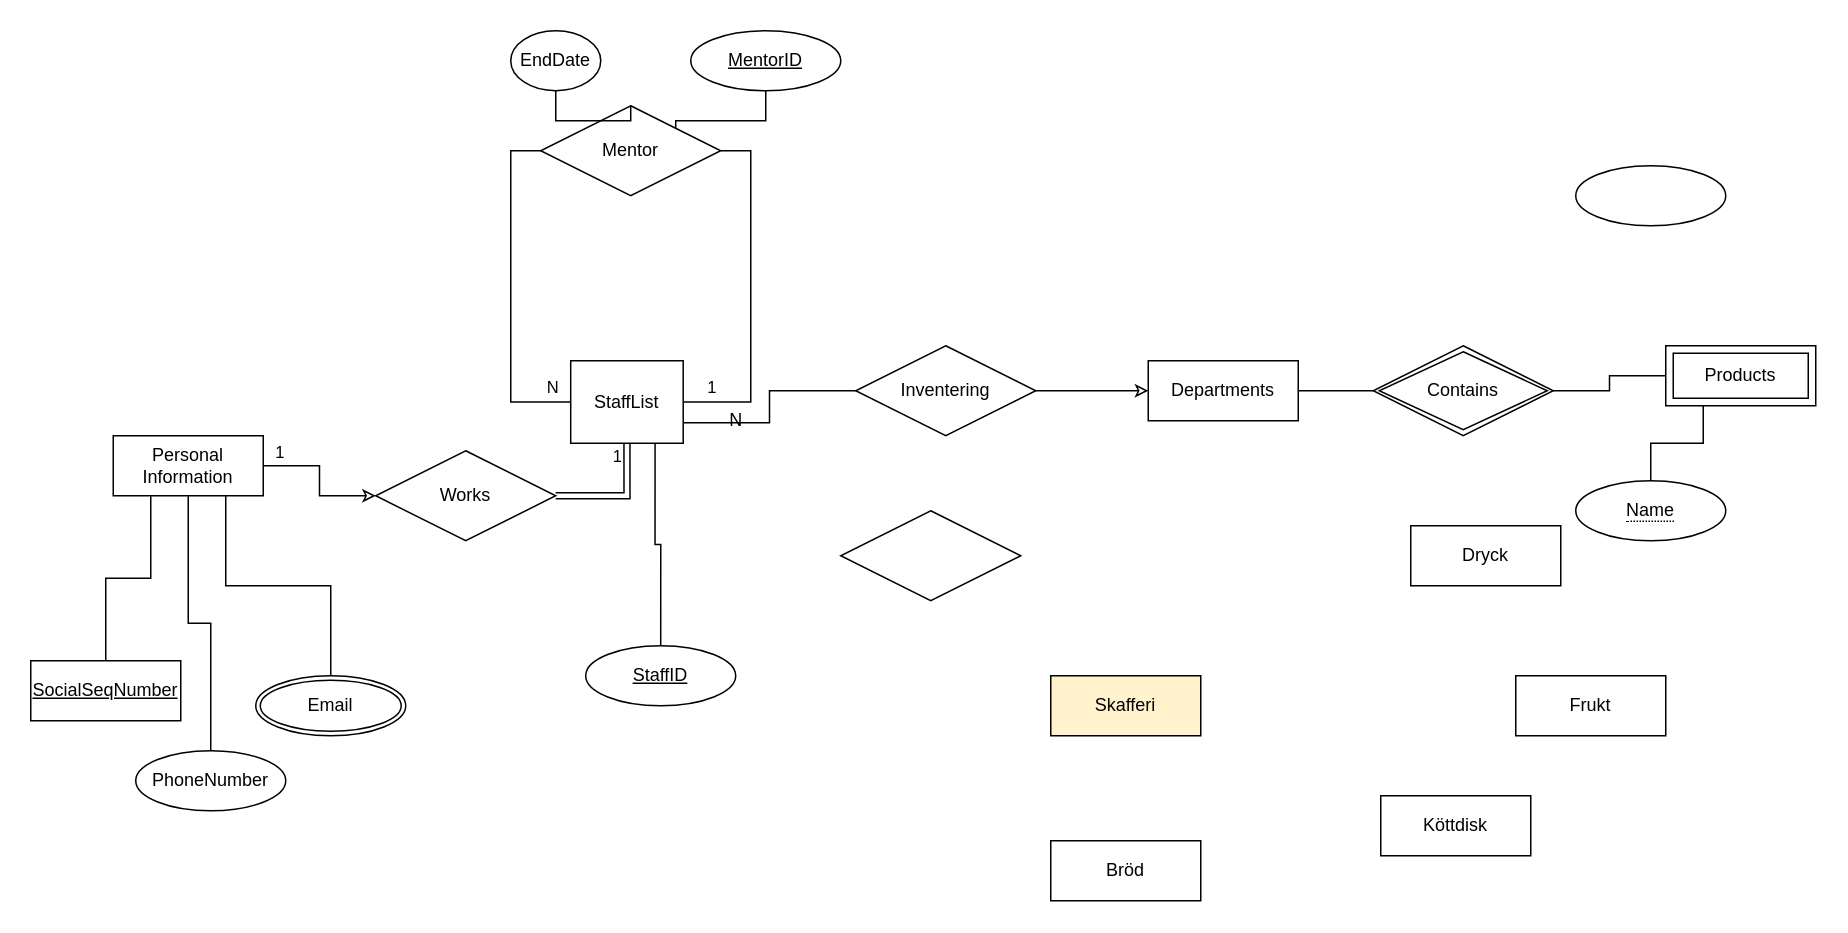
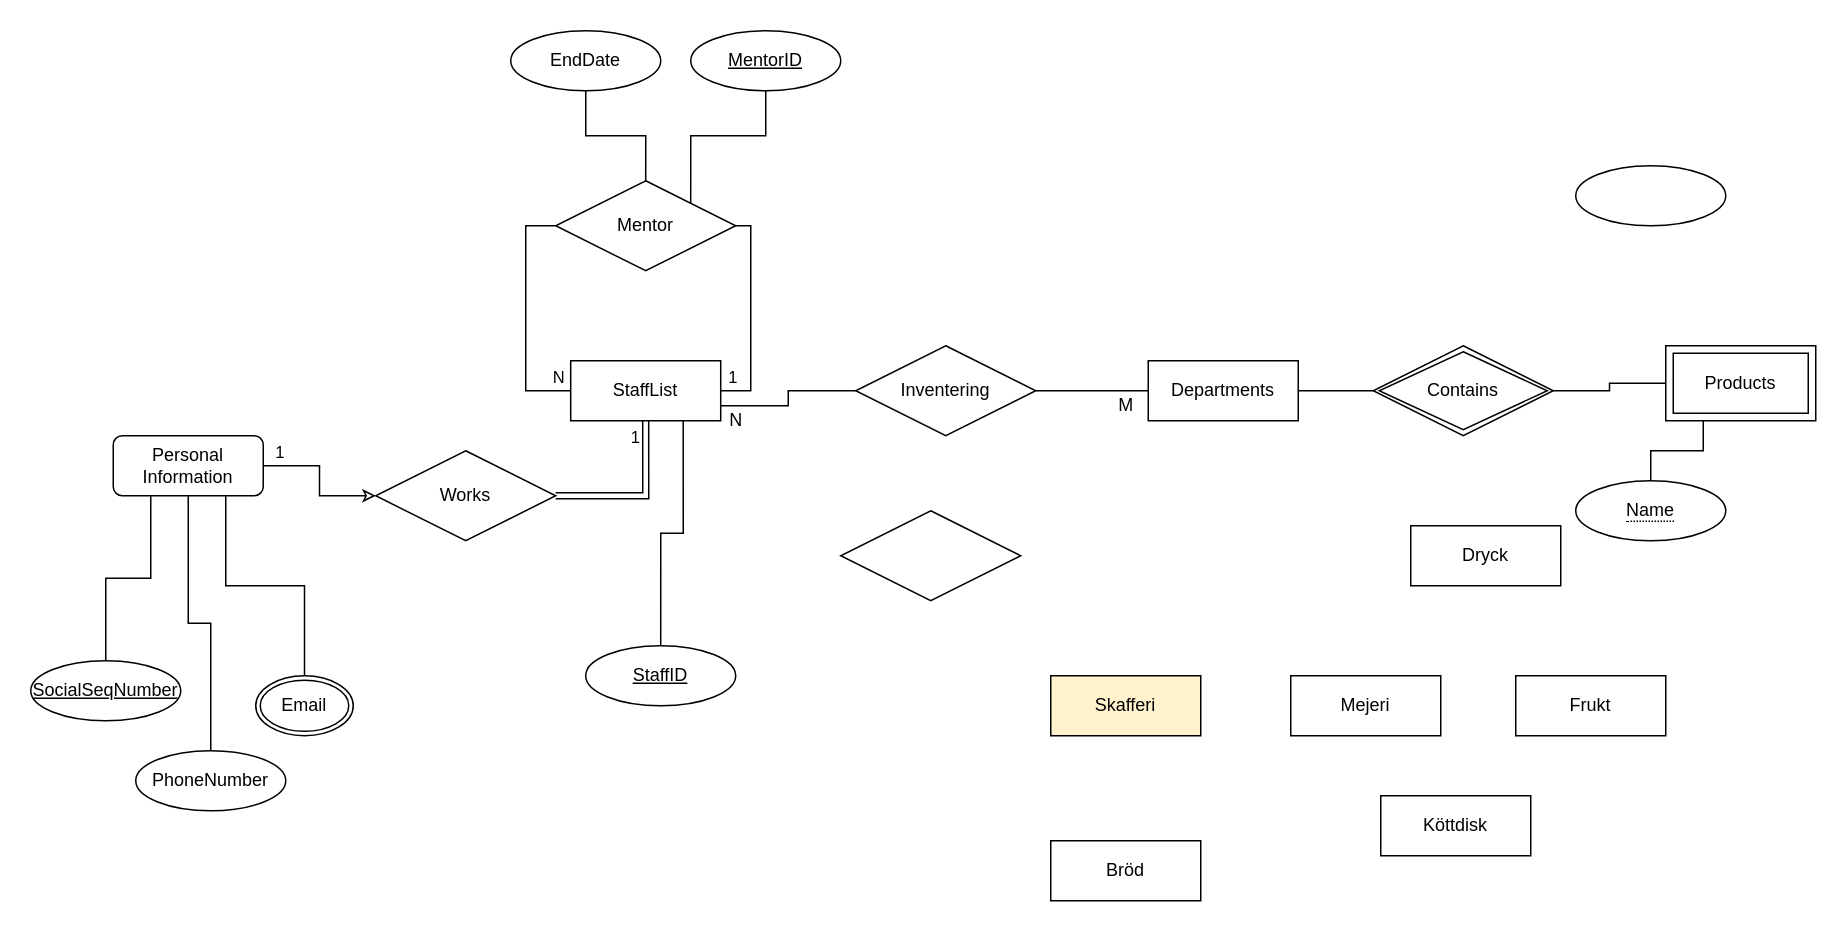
(556, 61) -> (586, 61)
(631, 151) -> (646, 226)
(1741, 376) -> (1741, 383)
(1137, 391) -> (1141, 391)
(627, 402) -> (646, 391)
none -> (1126, 406)
(188, 466) -> (188, 466)
(106, 691) -> (106, 691)
(331, 706) -> (305, 706)
none -> (1366, 706)
